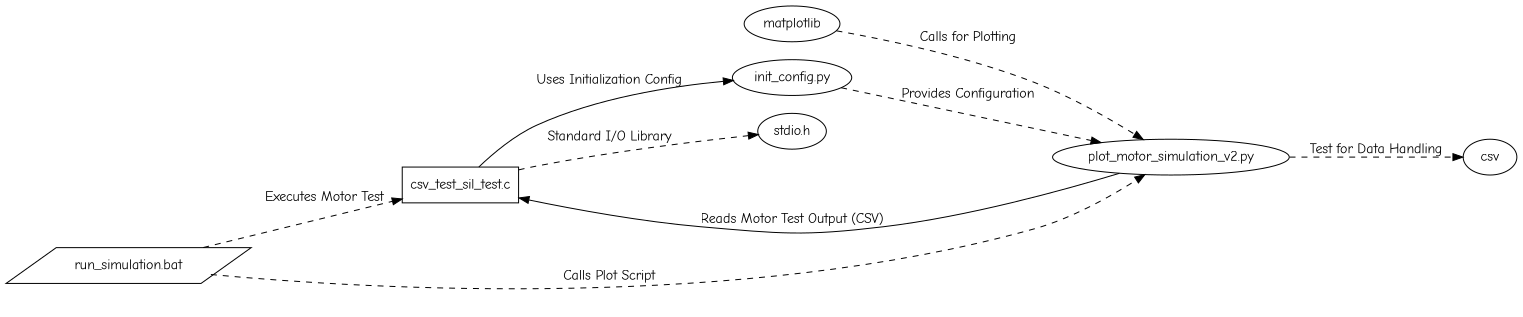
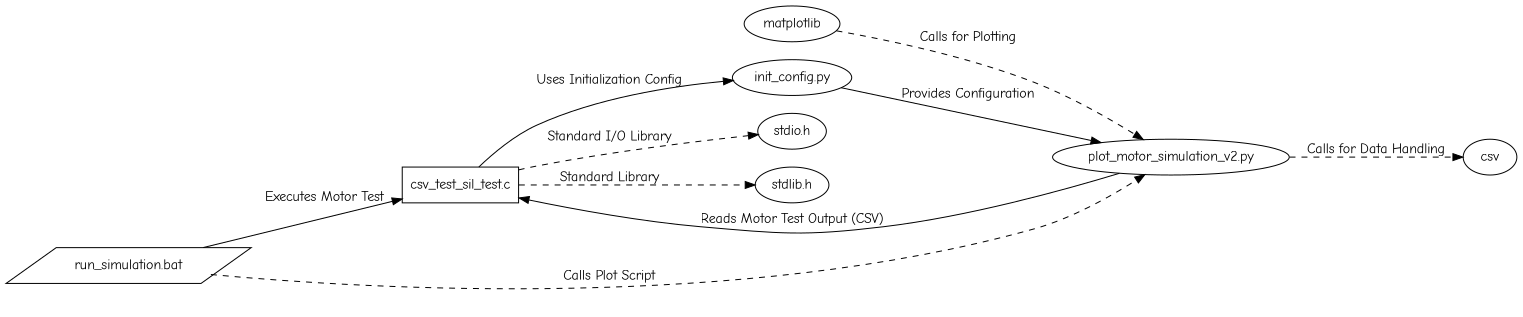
(966, 114) -> (966, 114)
(1376, 150) -> (1376, 150)
none -> (792, 185)
(298, 224) -> (298, 224)
